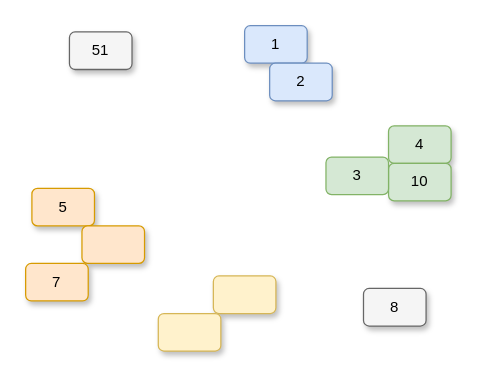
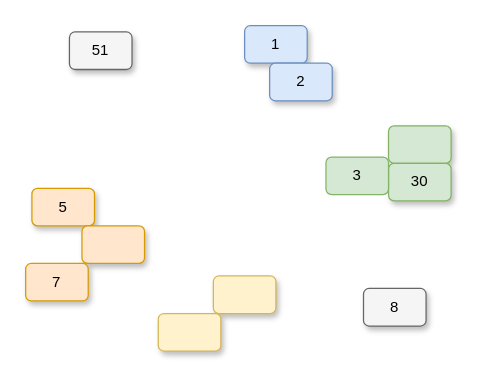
(419, 144) -> none
(419, 182) -> (419, 182)
